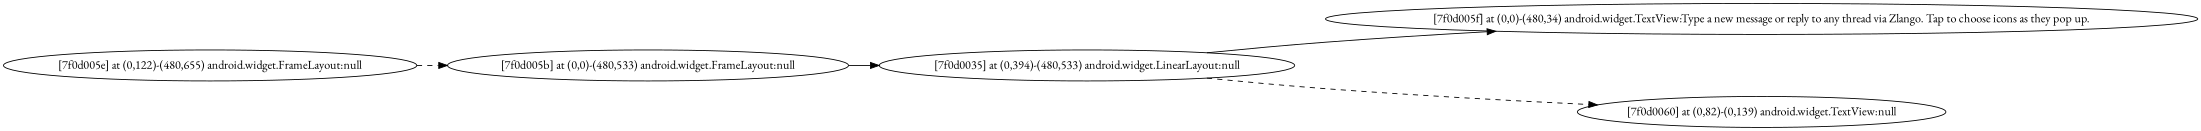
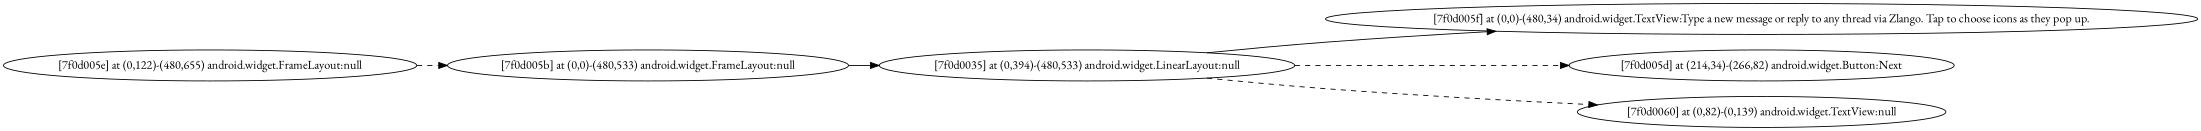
none -> (1762, 65)
